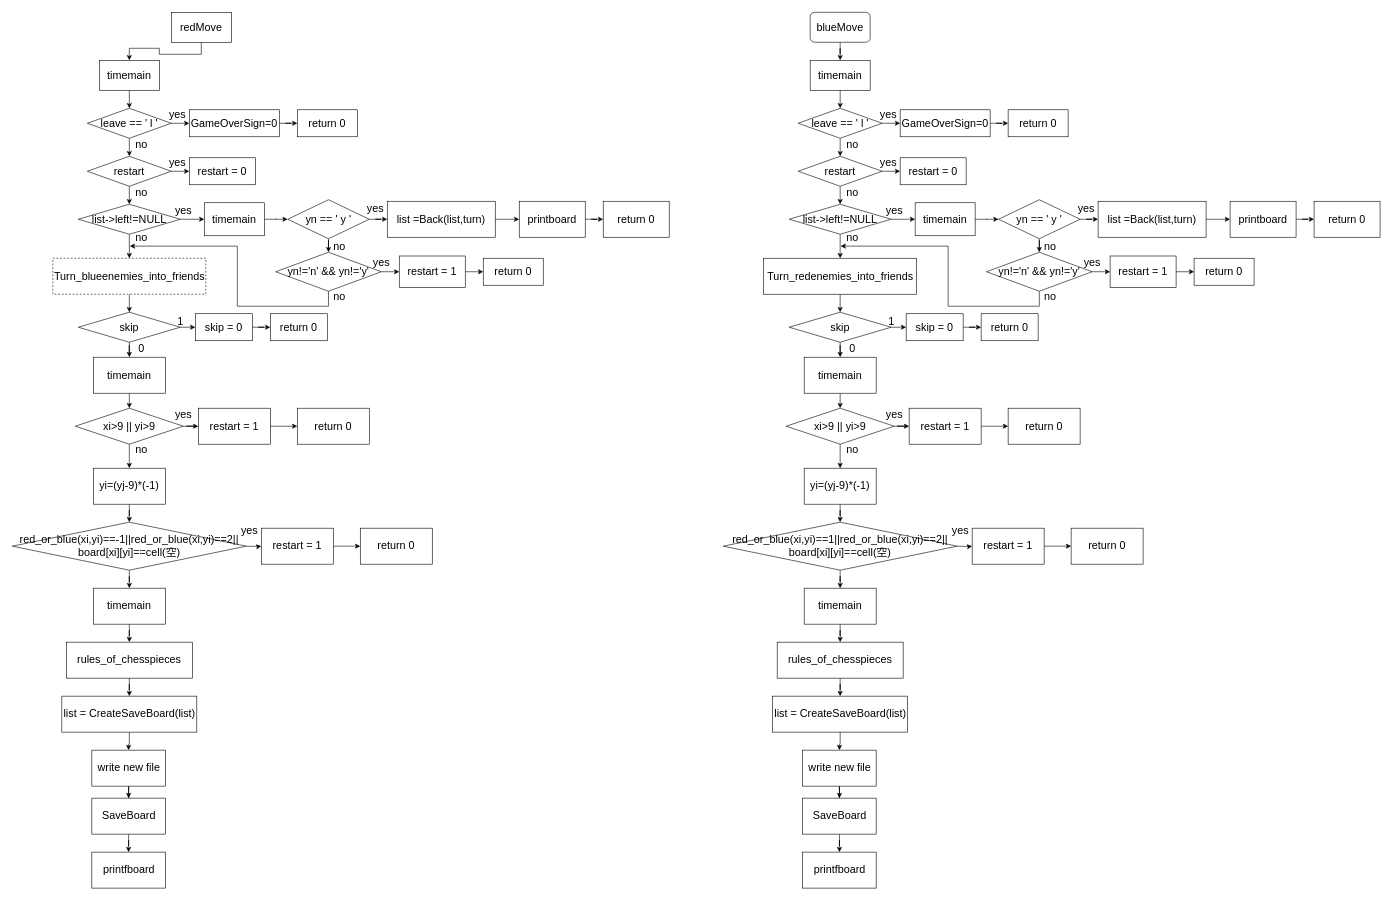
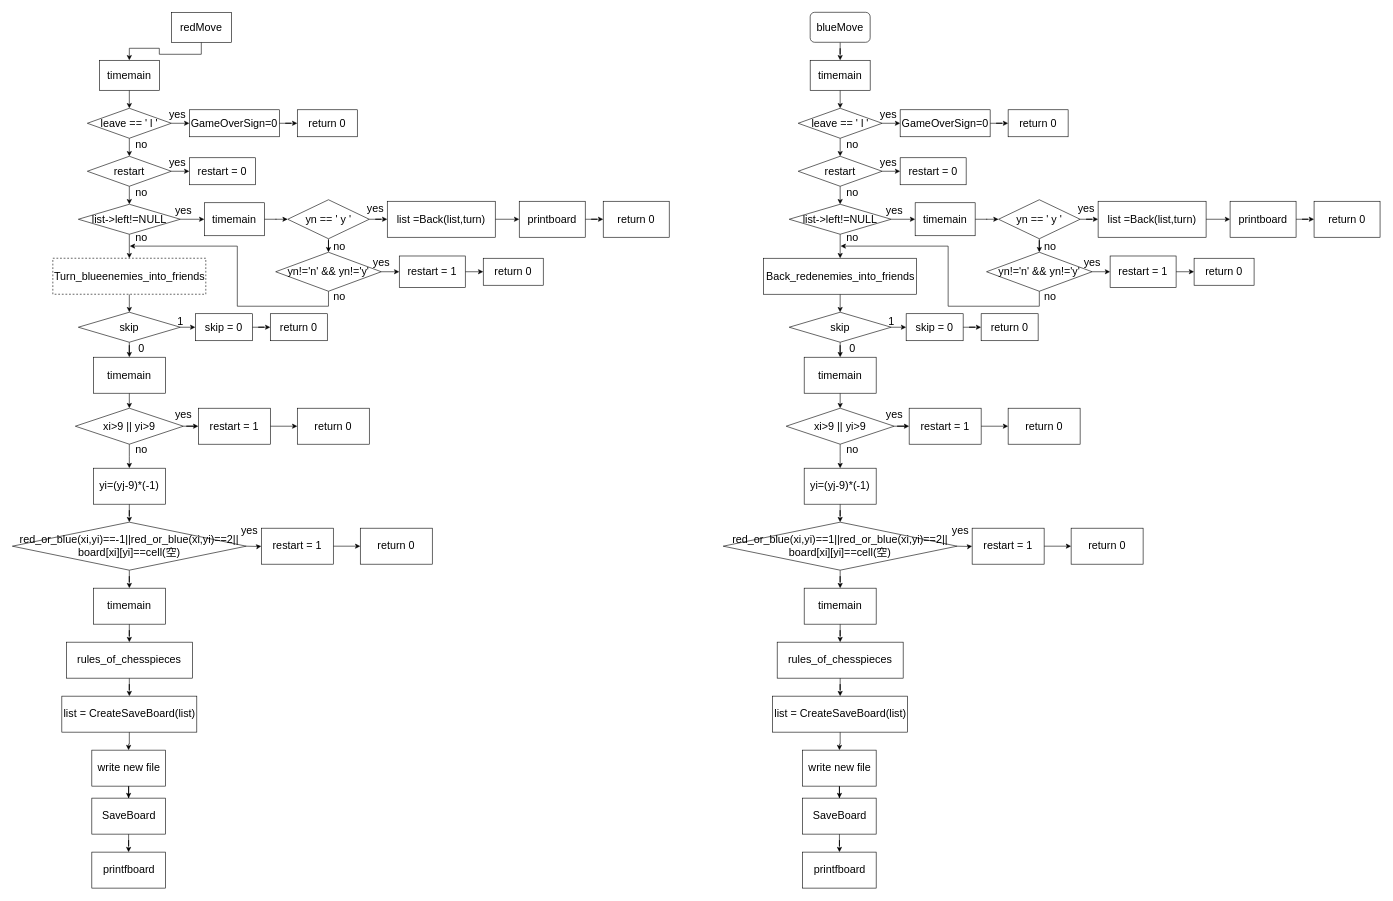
(841, 276) -> (841, 276)
